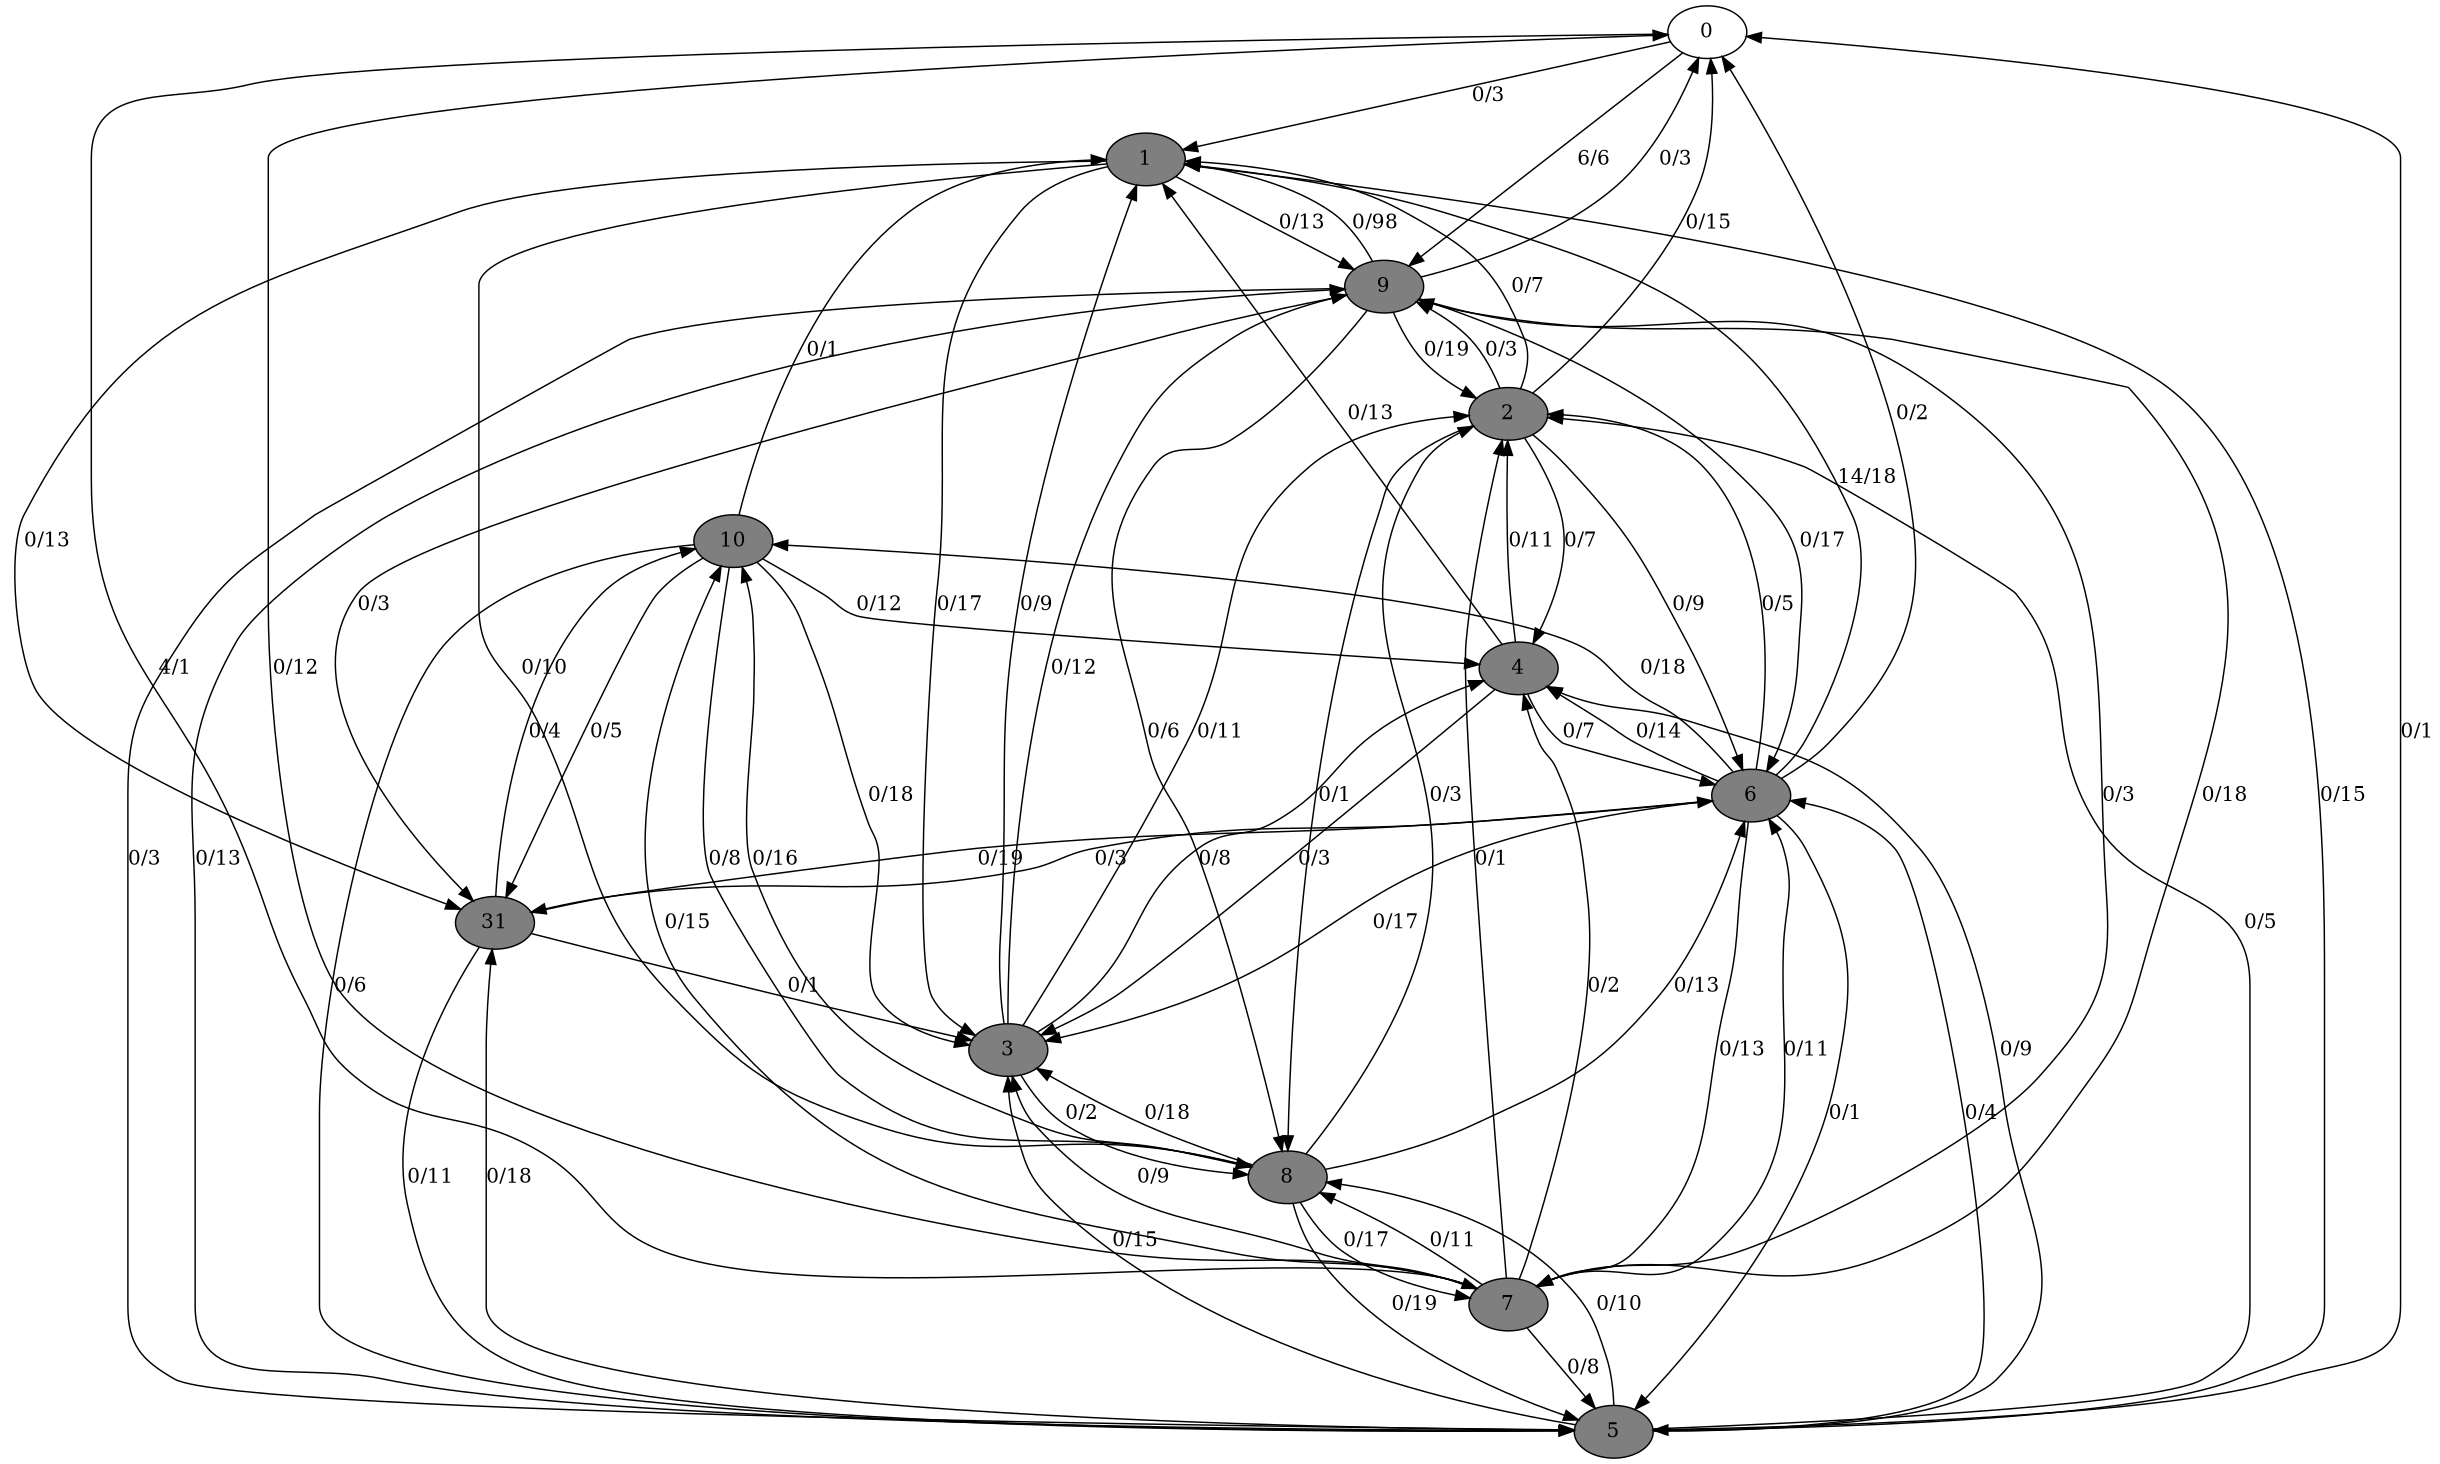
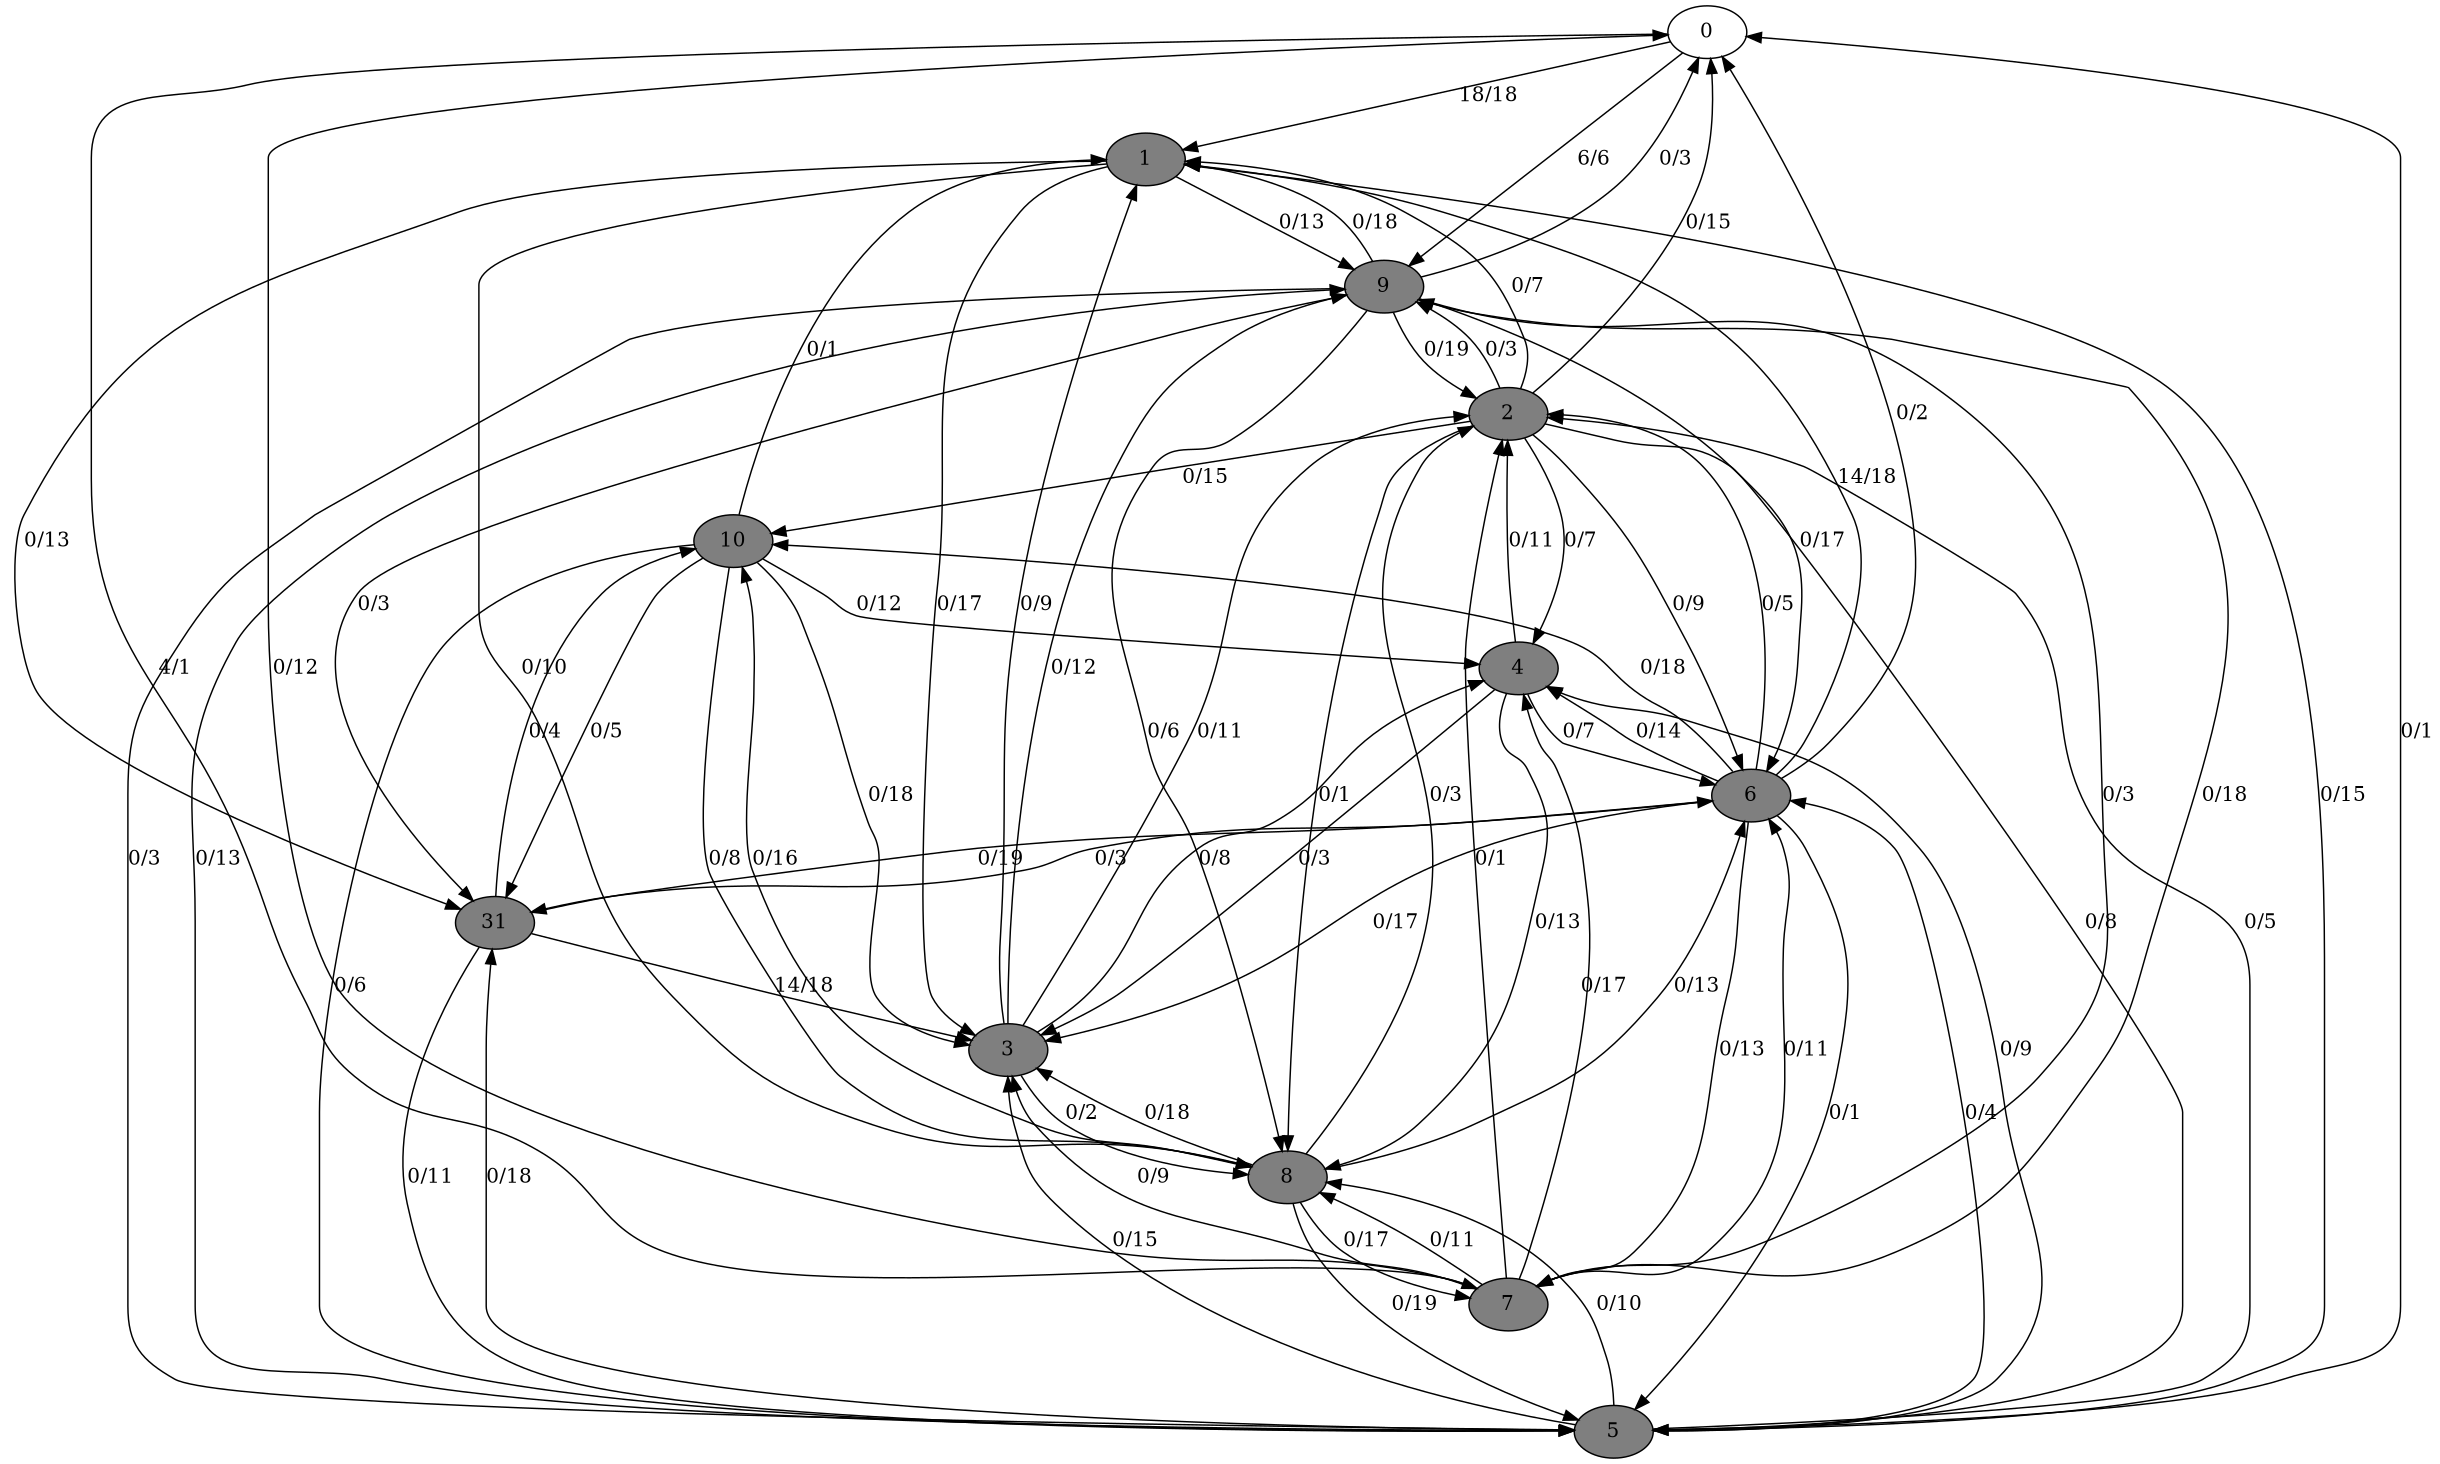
(1489, 96) -> (1489, 96)
(1375, 223) -> (1375, 223)
(1337, 420) -> (1521, 960)
(804, 986) -> (804, 986)
(1604, 986) -> (1604, 986)
(848, 1140) -> (1128, 475)
(1556, 1363) -> (2148, 1046)
